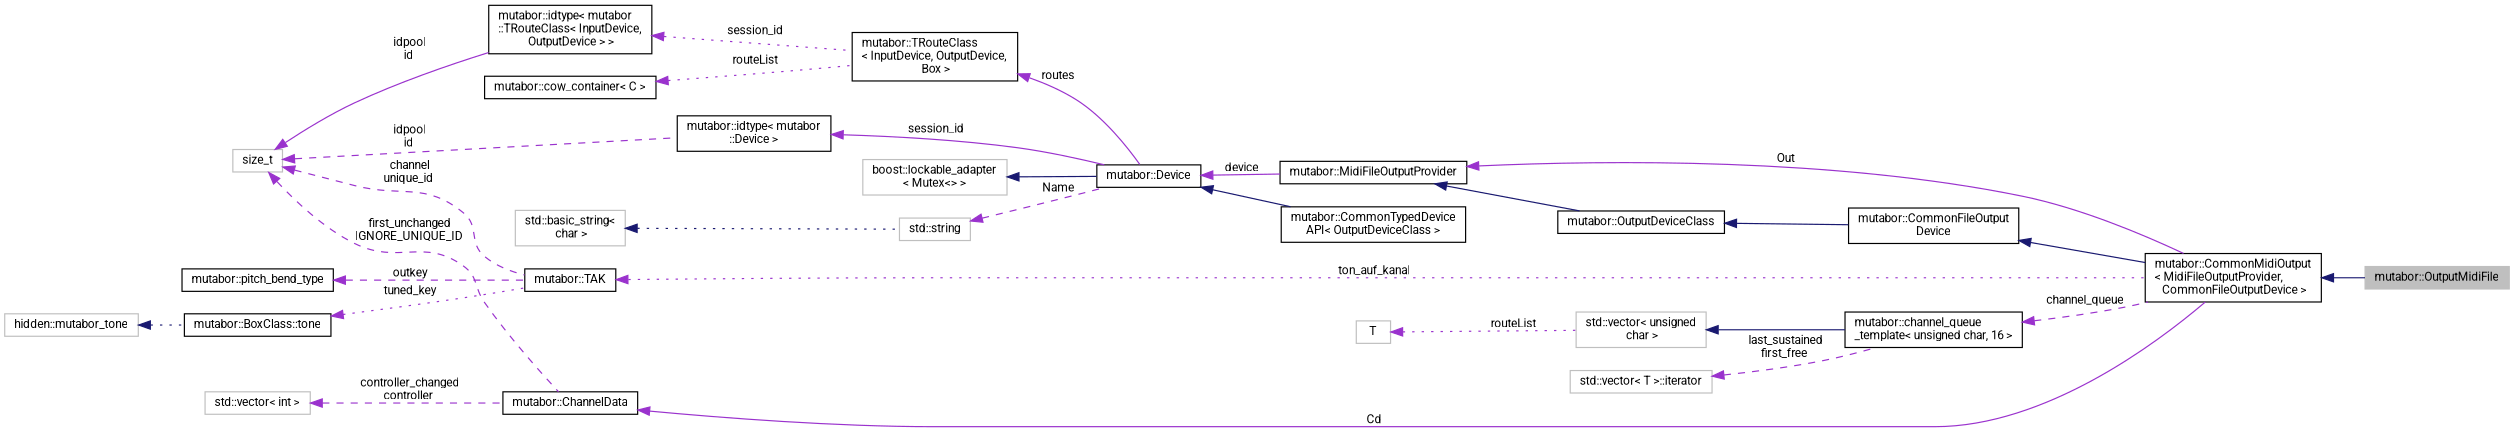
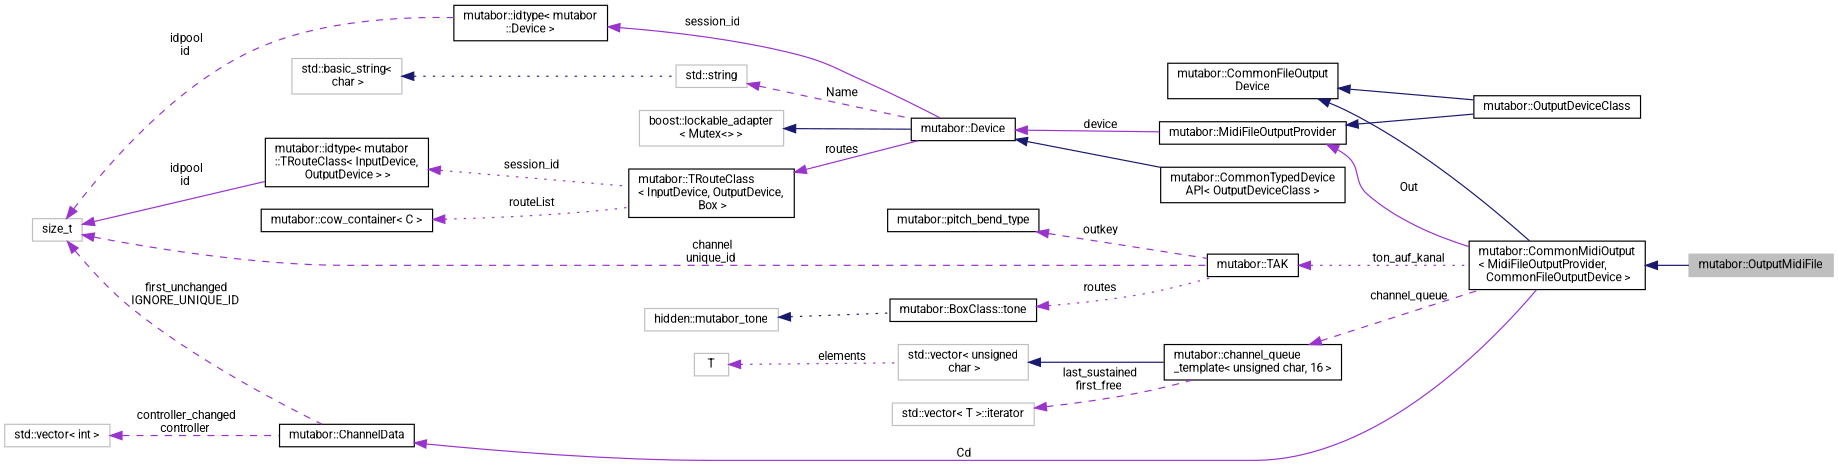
(1793, 224) -> (1412, 95)
(409, 291) -> (1099, 288)
(1512, 324) -> (841, 357)
